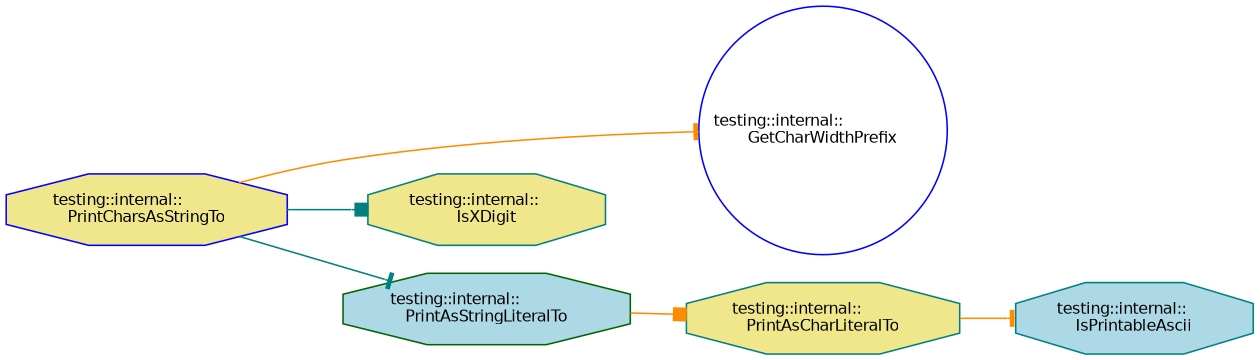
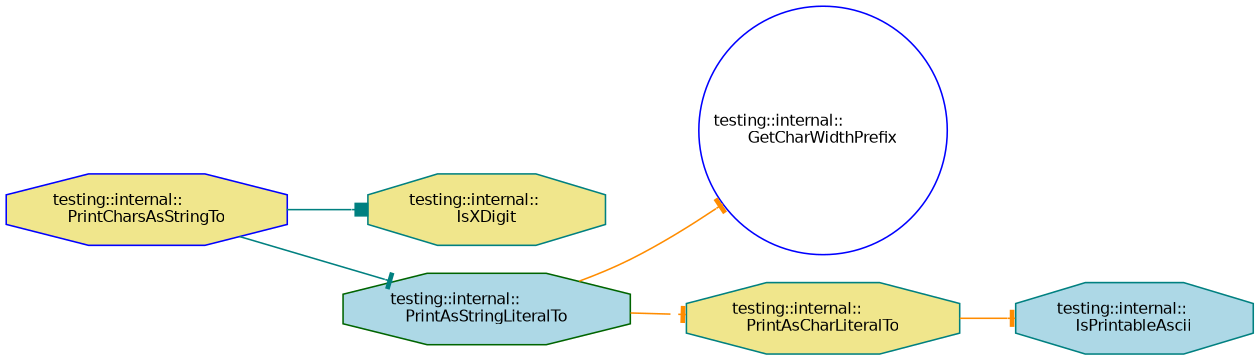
(463, 145) -> (650, 249)
(651, 314) -> (651, 314)
